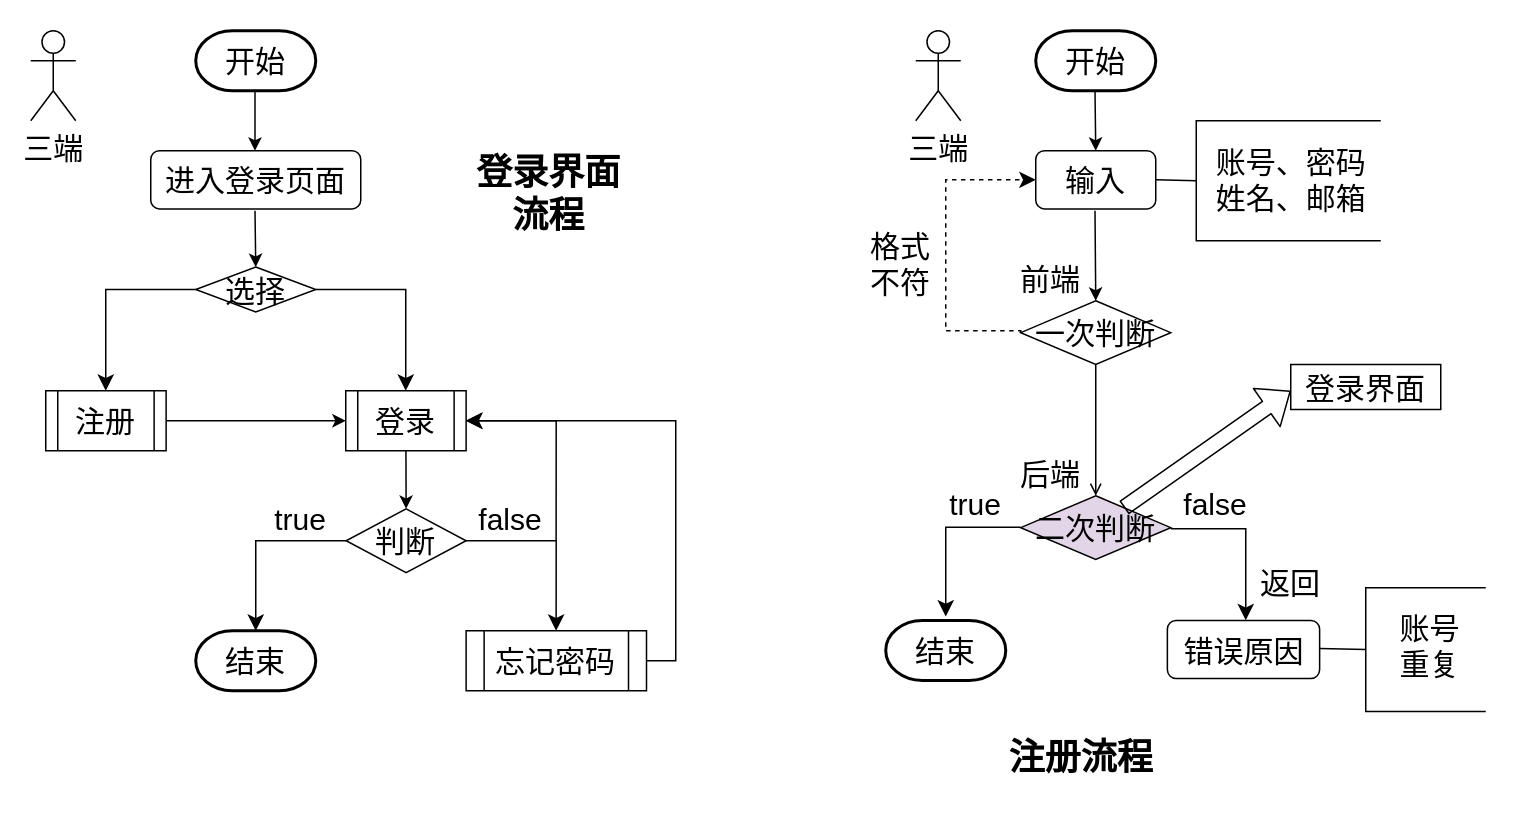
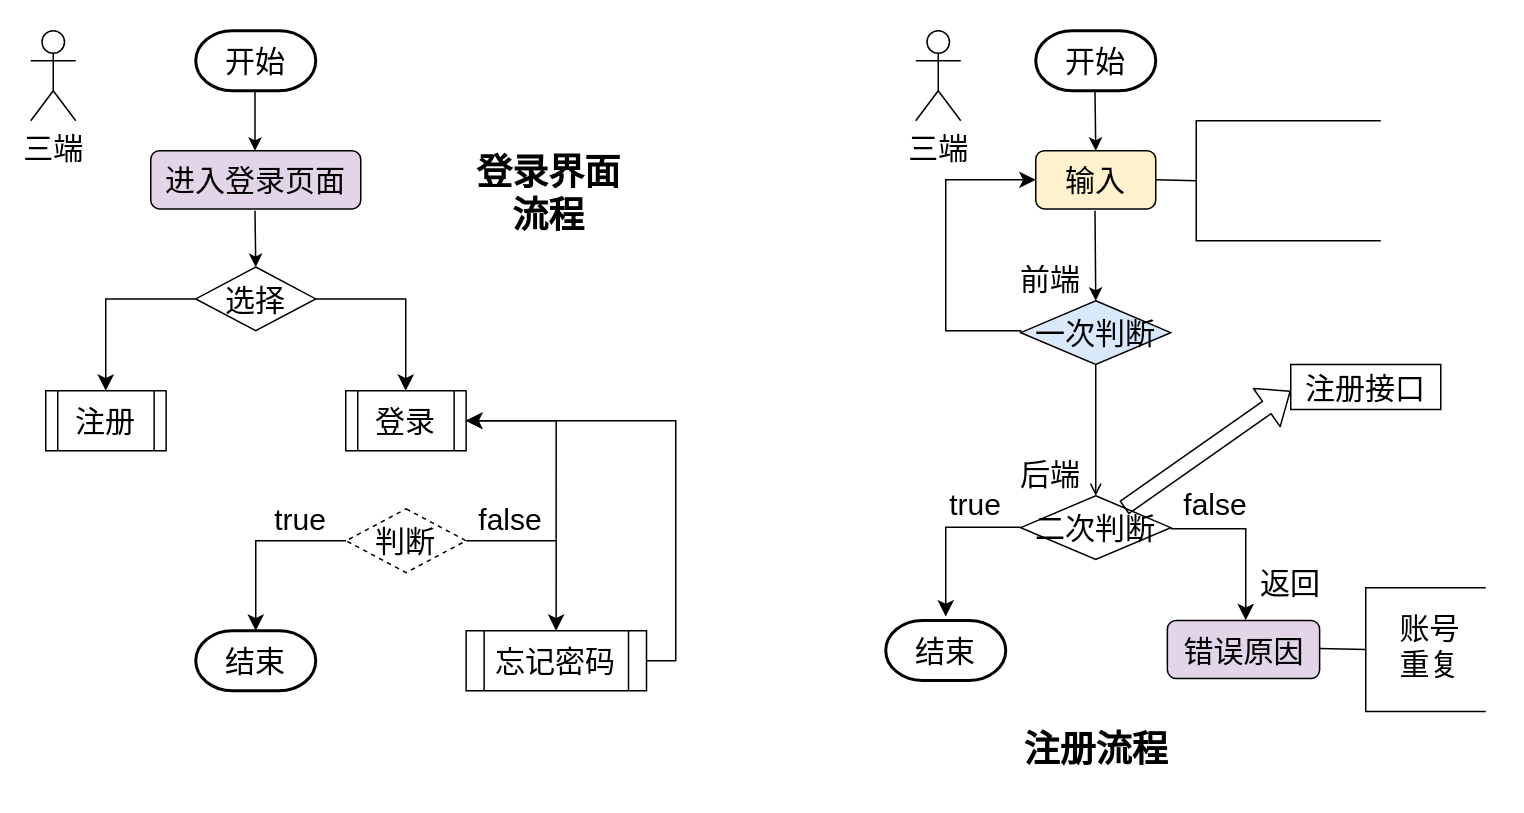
(1291, 179) -> none
(256, 180) -> (256, 180)
(1096, 180) -> (1096, 180)
(946, 253) -> (946, 253)
(901, 263) -> none
(256, 290) -> (256, 299)
(1096, 333) -> (1096, 333)
(1366, 388) -> (1366, 388)
(251, 421) -> none
(406, 475) -> none
(1096, 528) -> (1096, 528)
(406, 541) -> (406, 541)
(1244, 650) -> (1244, 650)
(1081, 758) -> (1096, 751)
